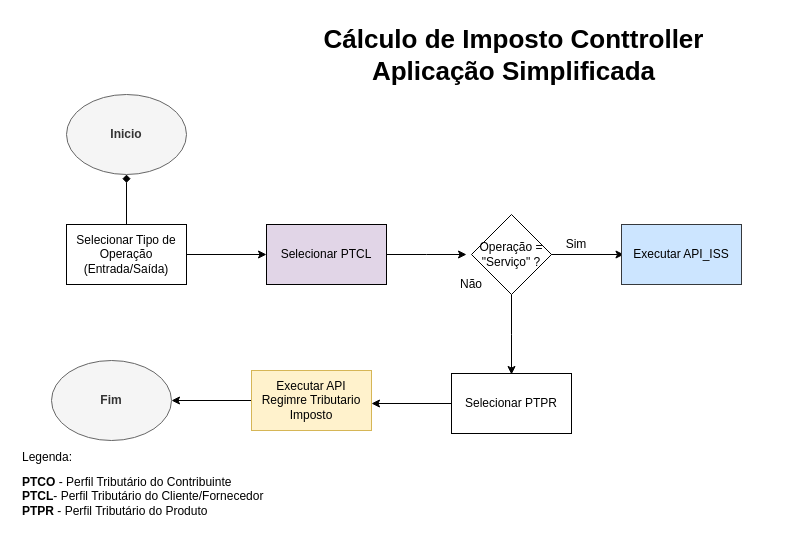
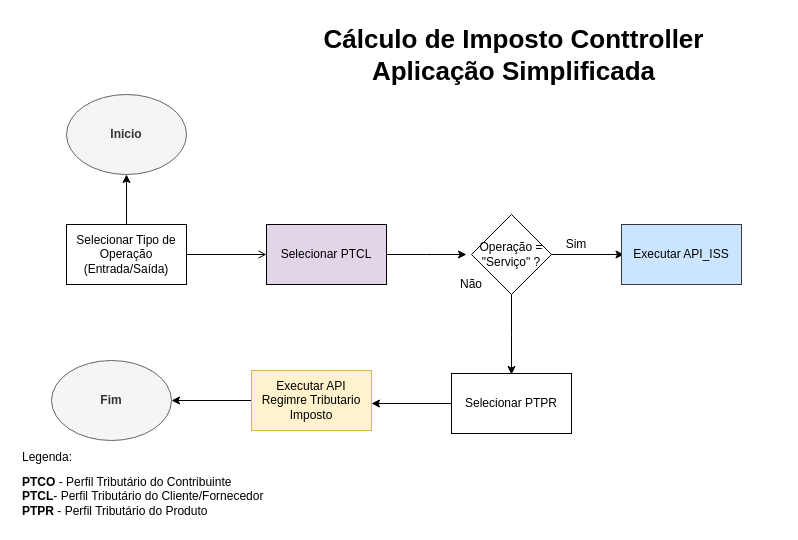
(127, 183) -> (127, 182)
(258, 255) -> (260, 255)
